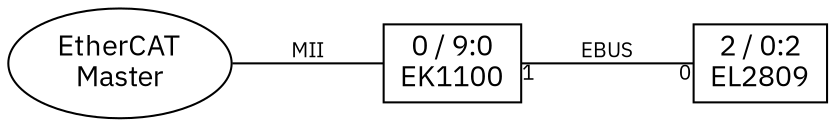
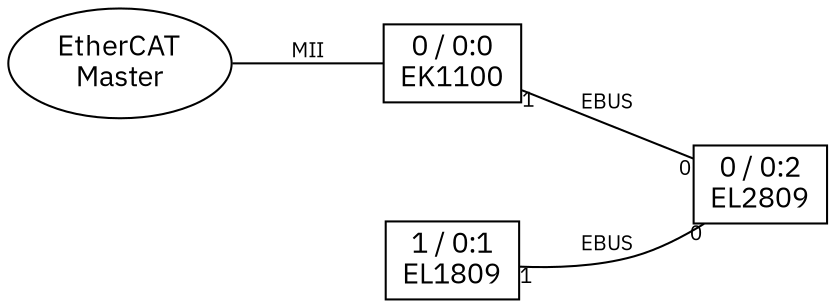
(452, 63) -> (452, 63)
(760, 63) -> (760, 184)
none -> (452, 260)
